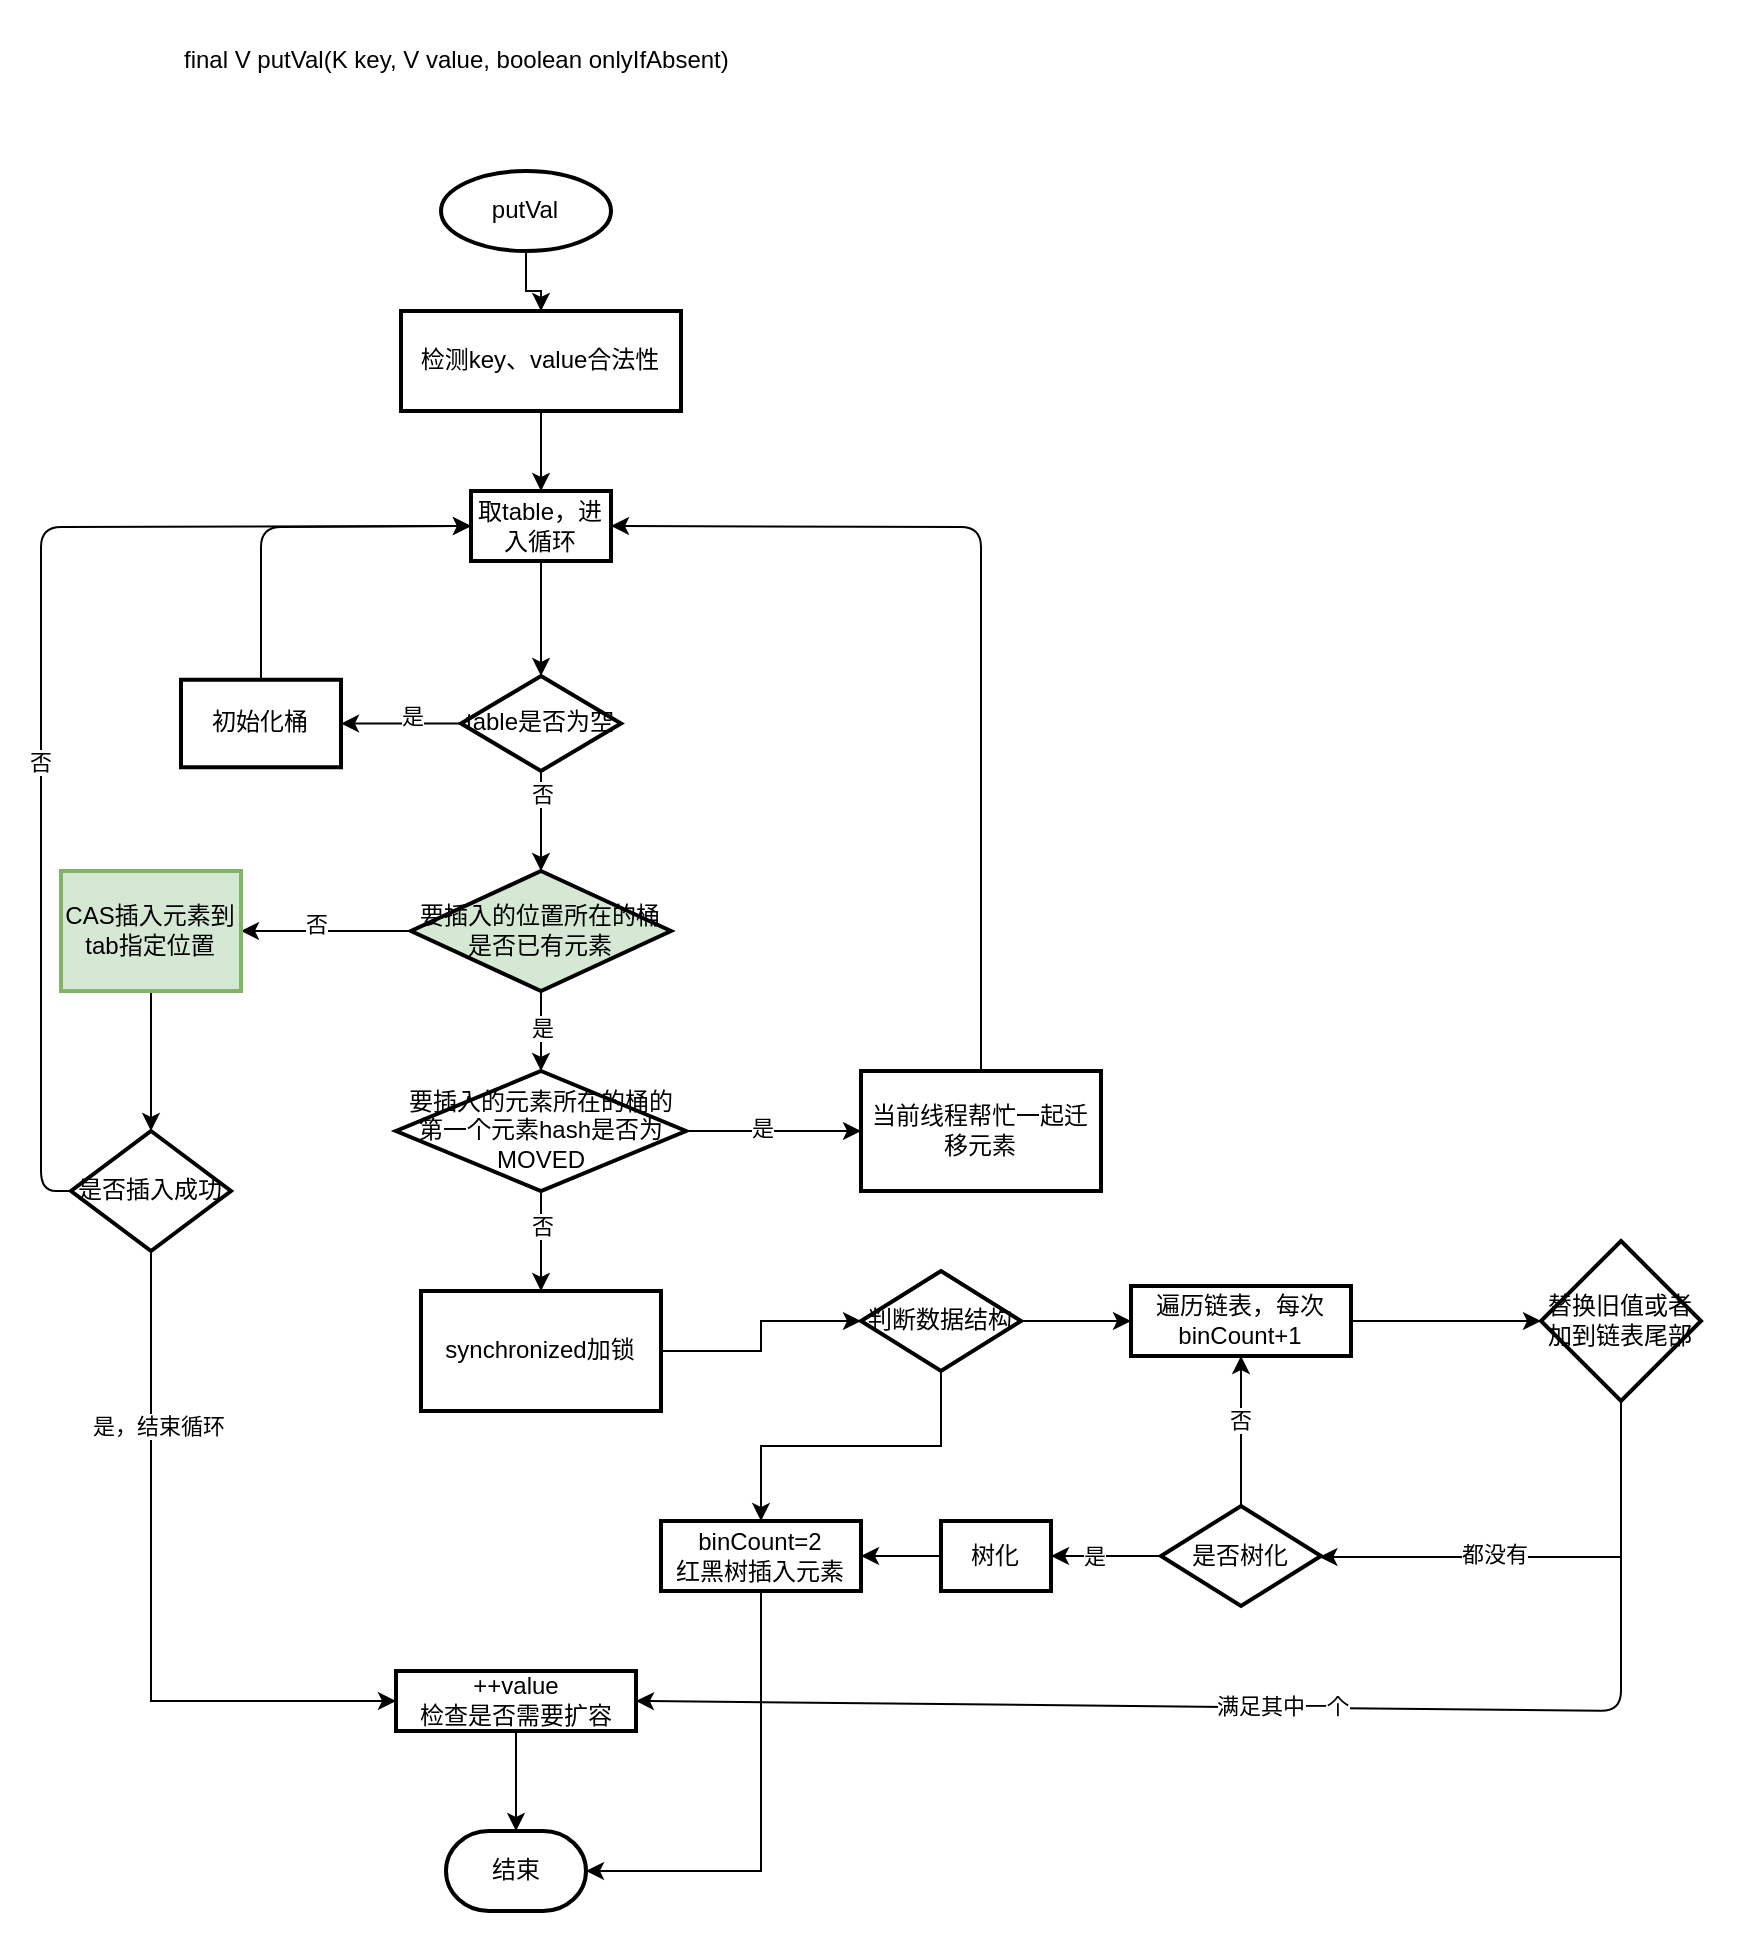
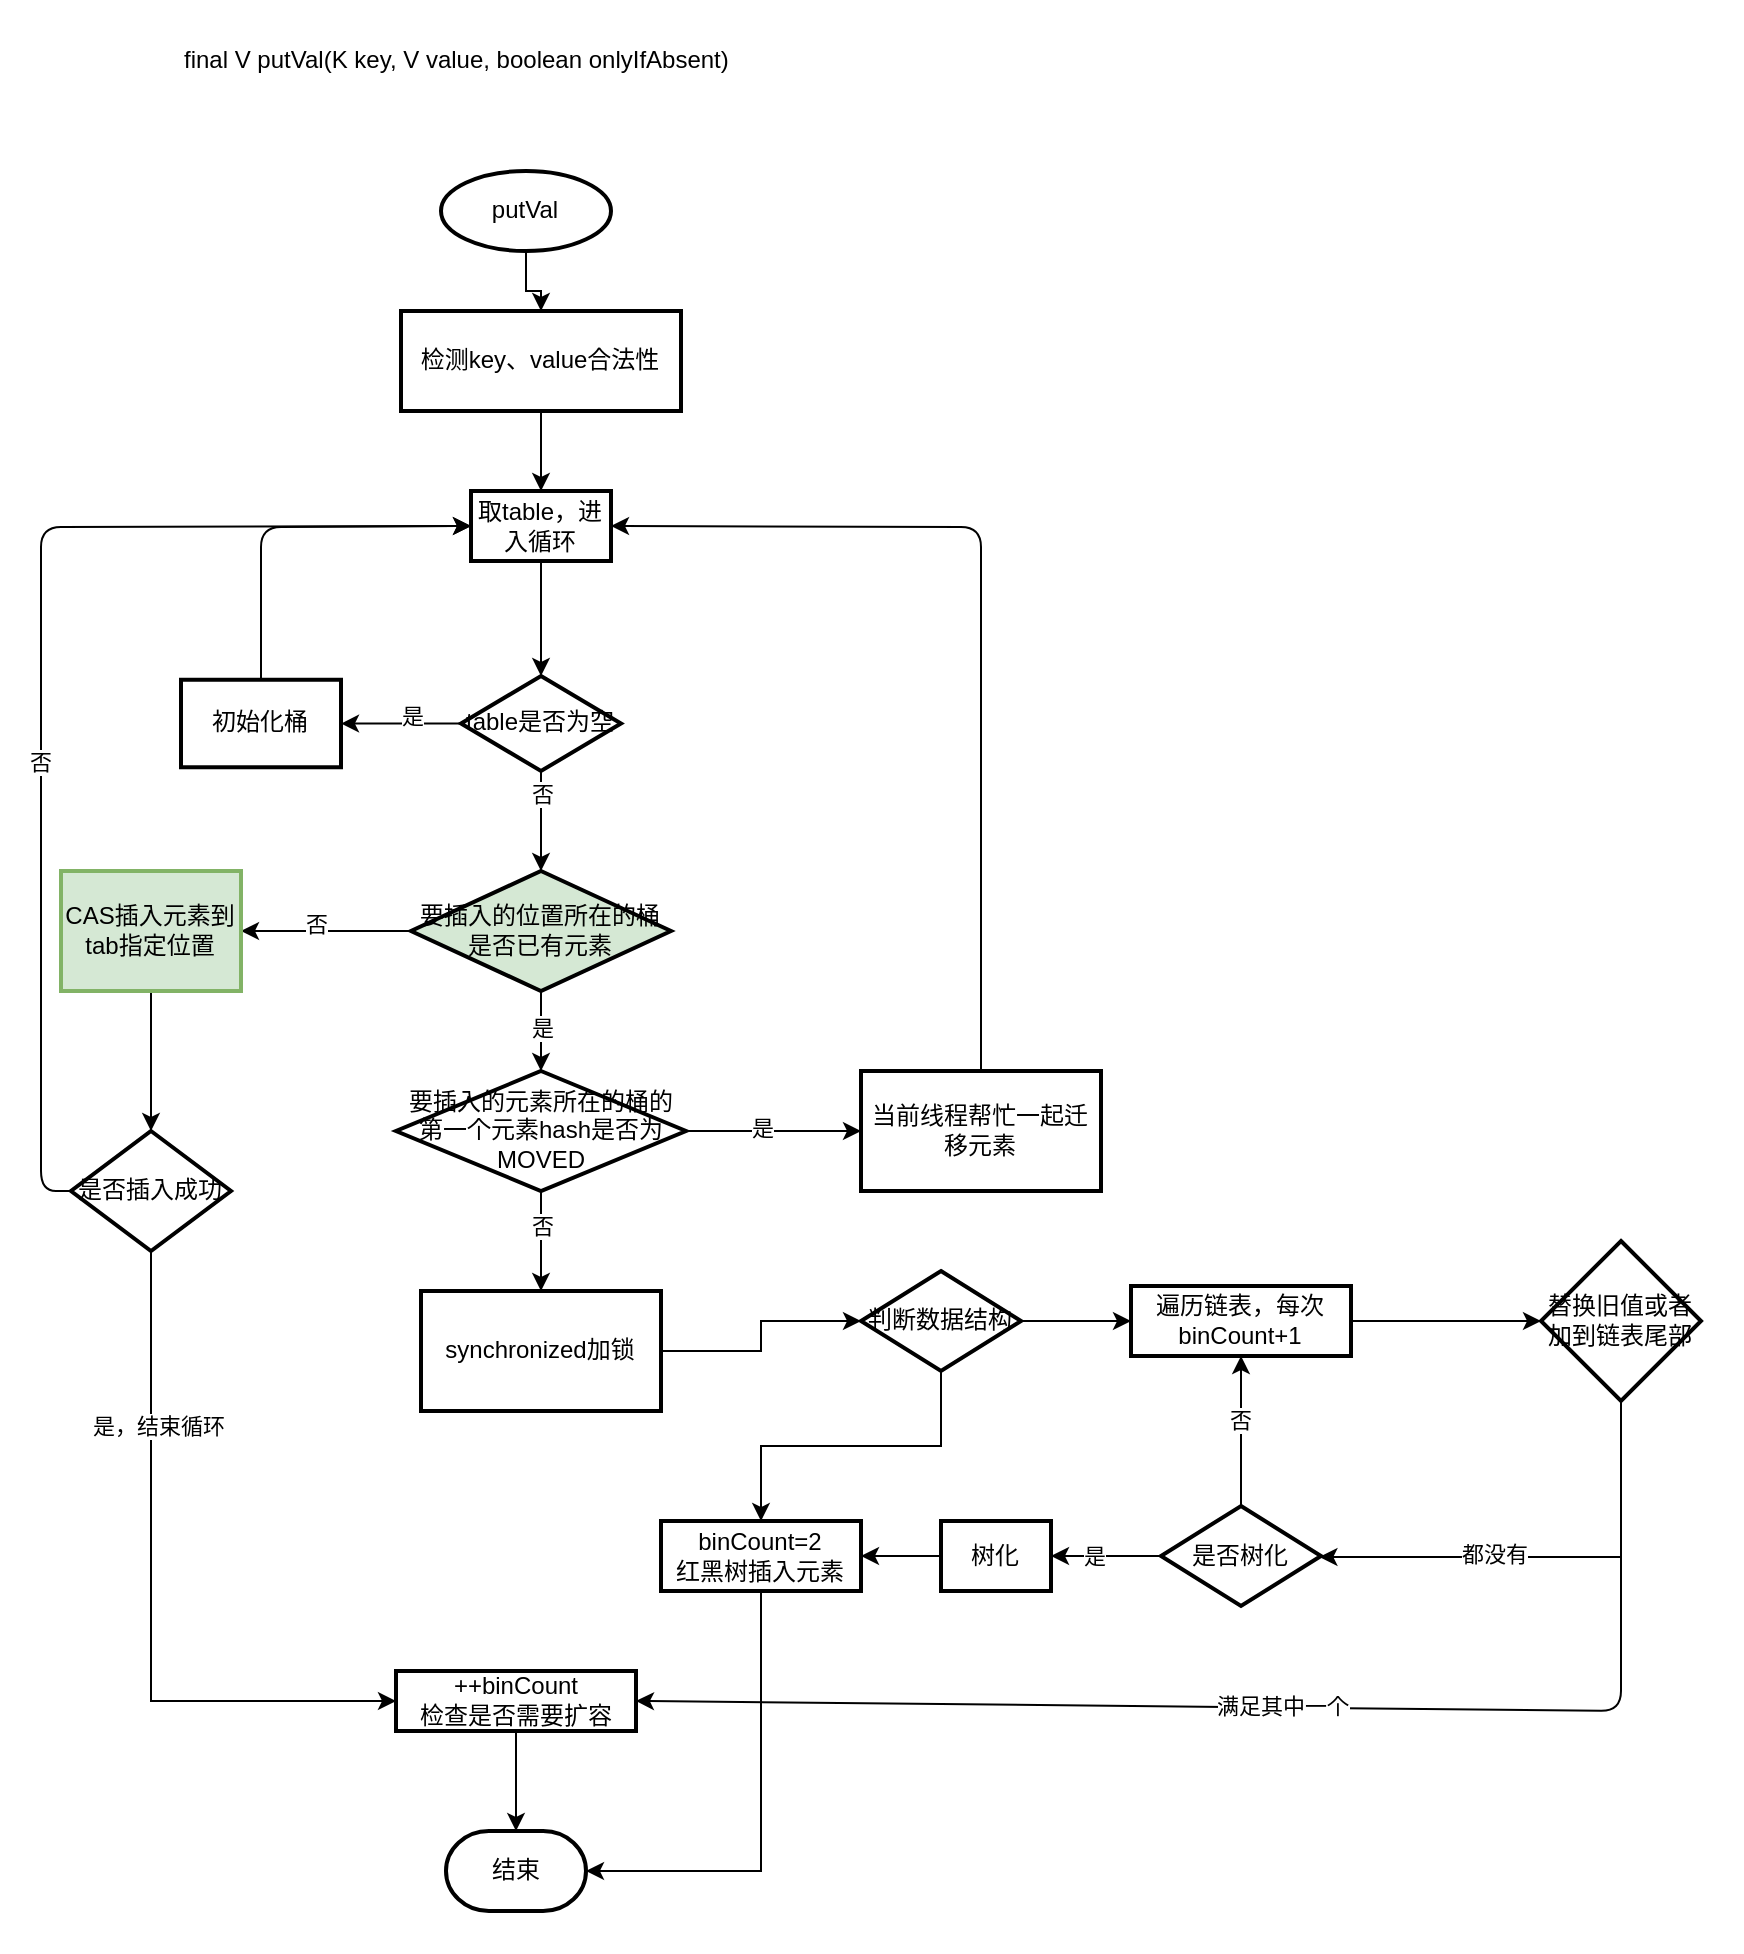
(517, 1701) -> (517, 1701)
